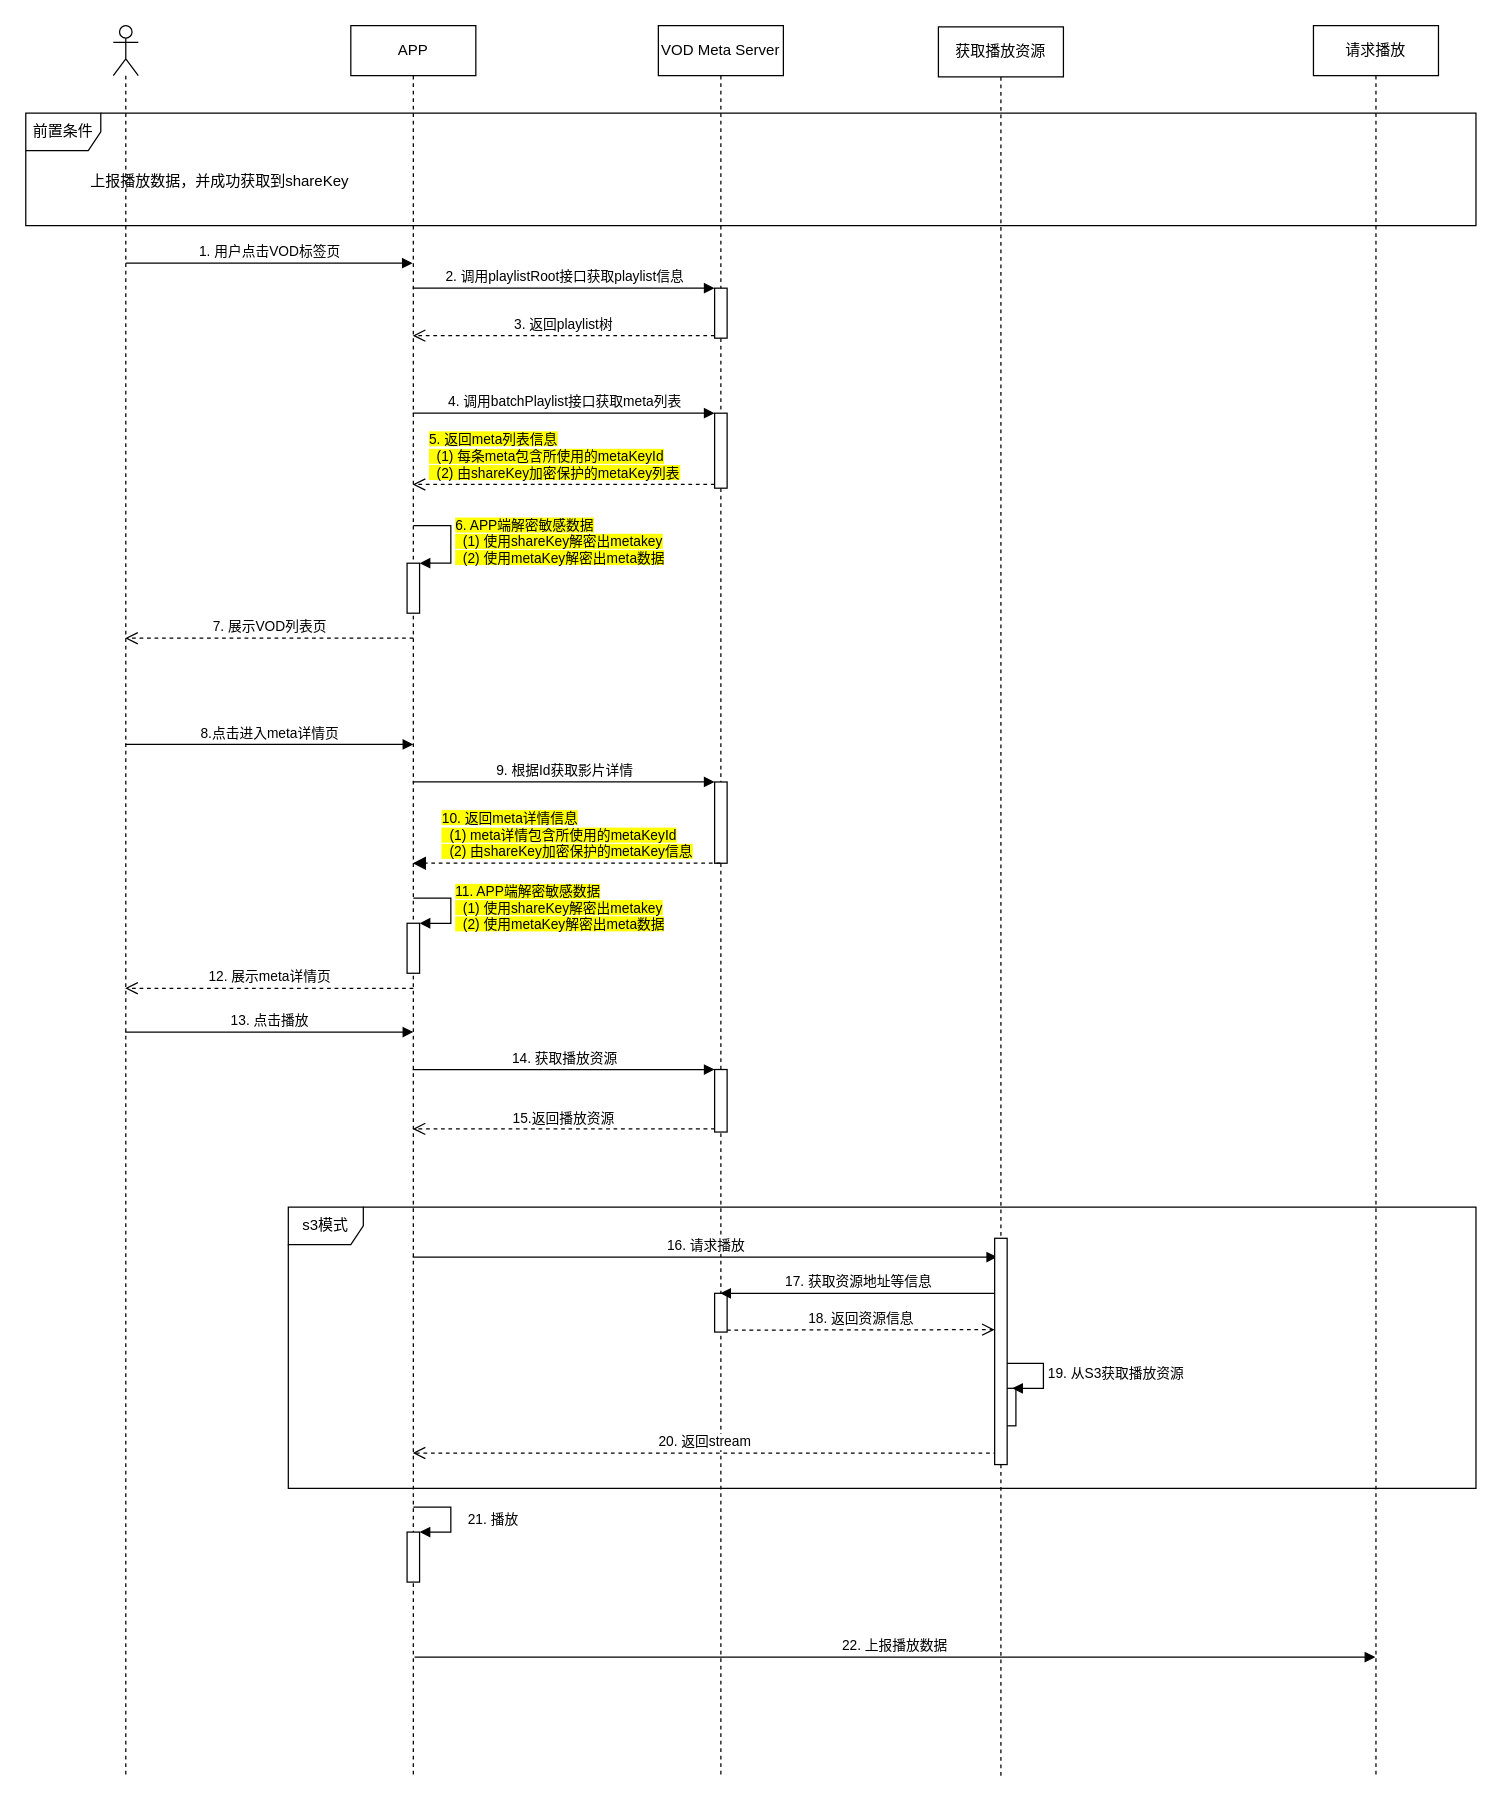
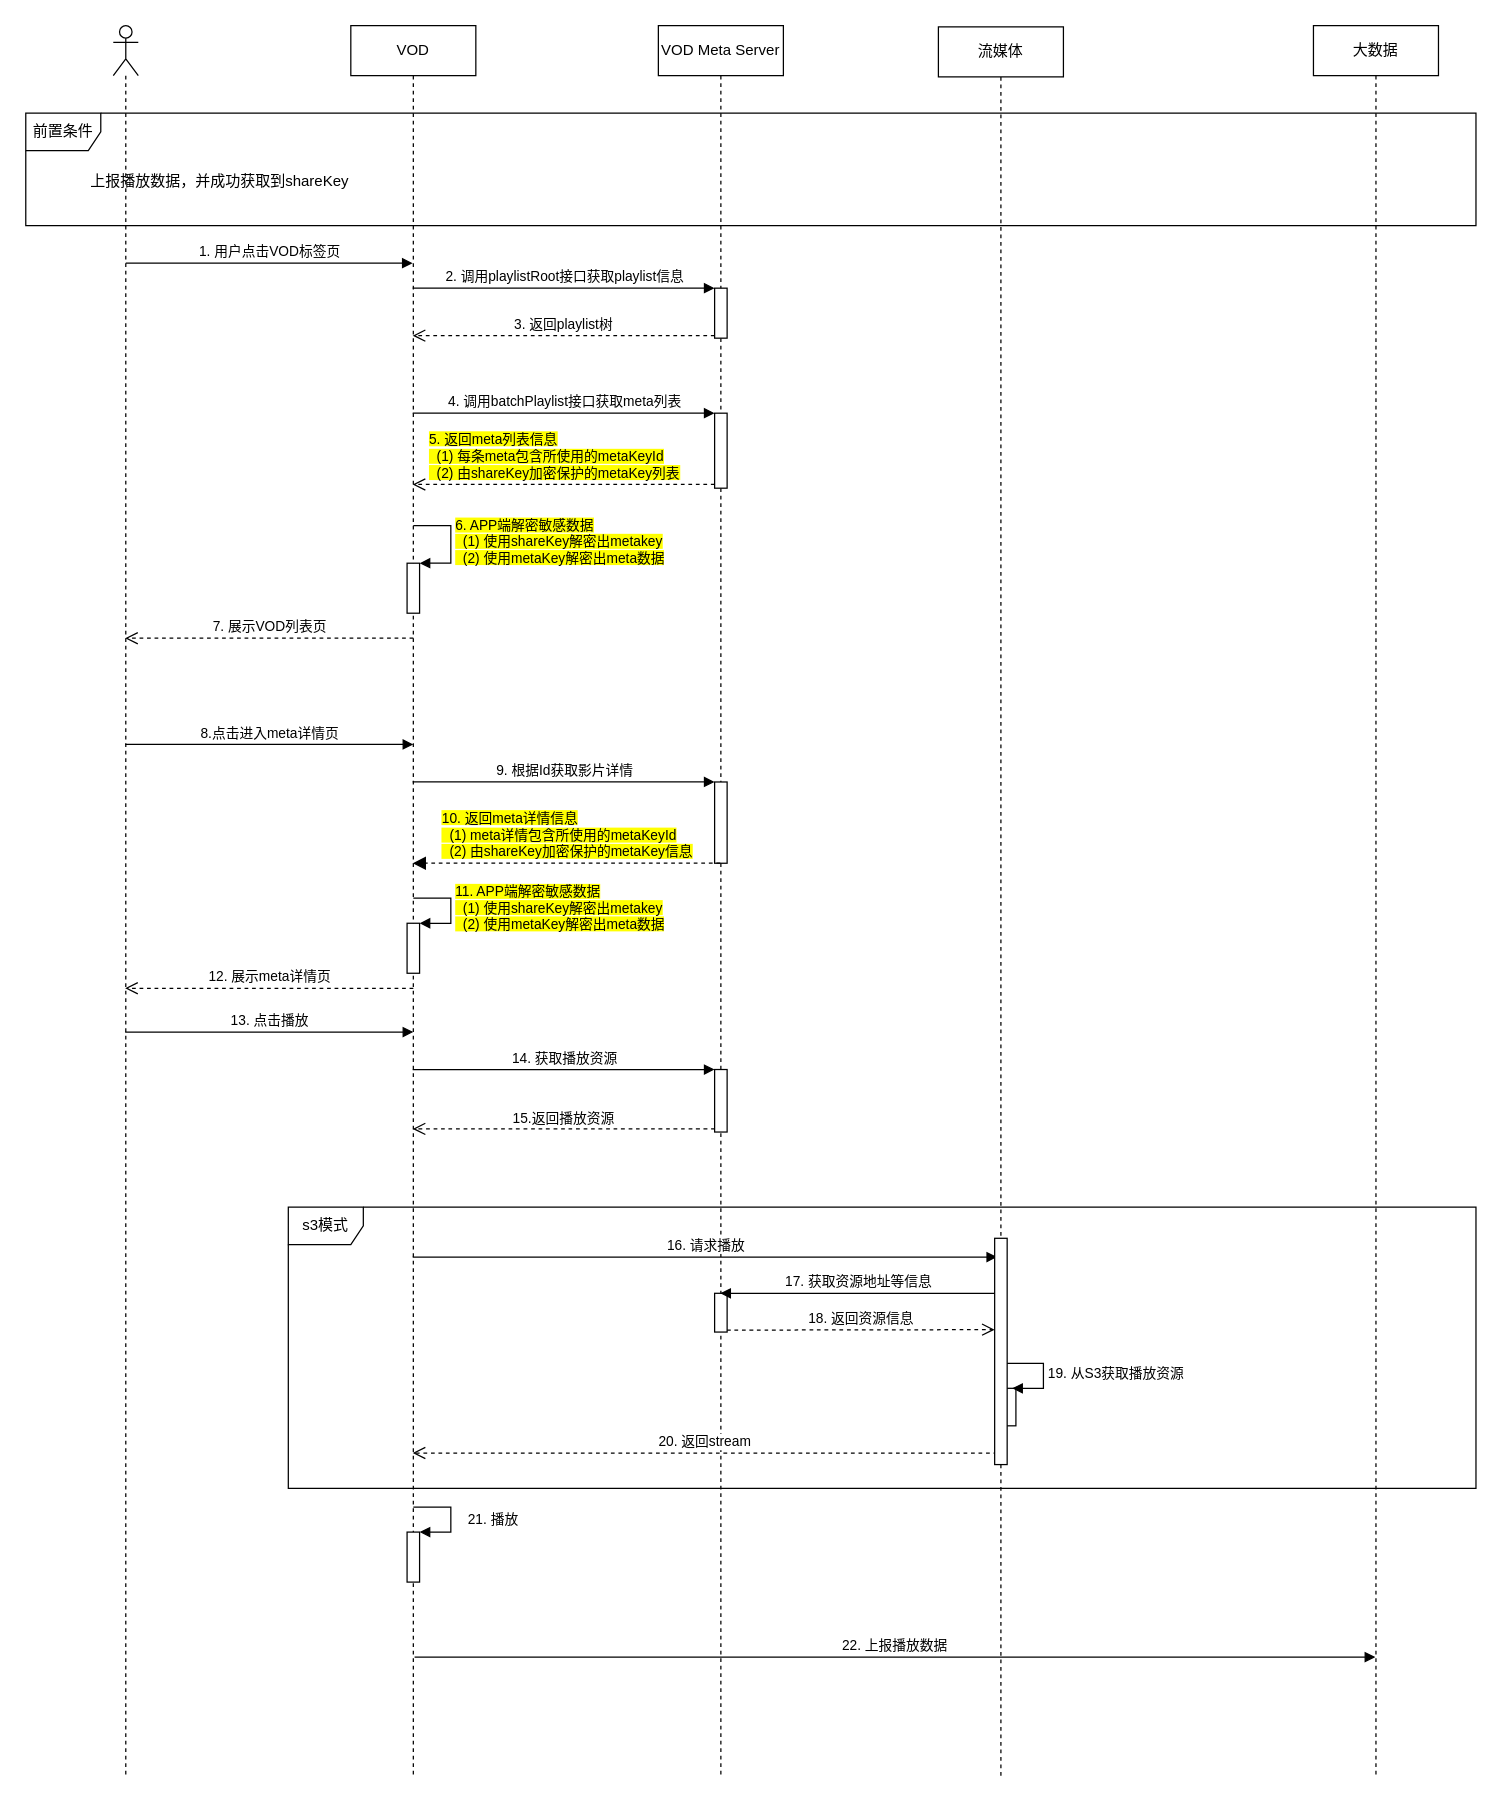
(413, 51) -> (413, 51)
(1376, 51) -> (1376, 51)
(1001, 52) -> (1001, 52)
